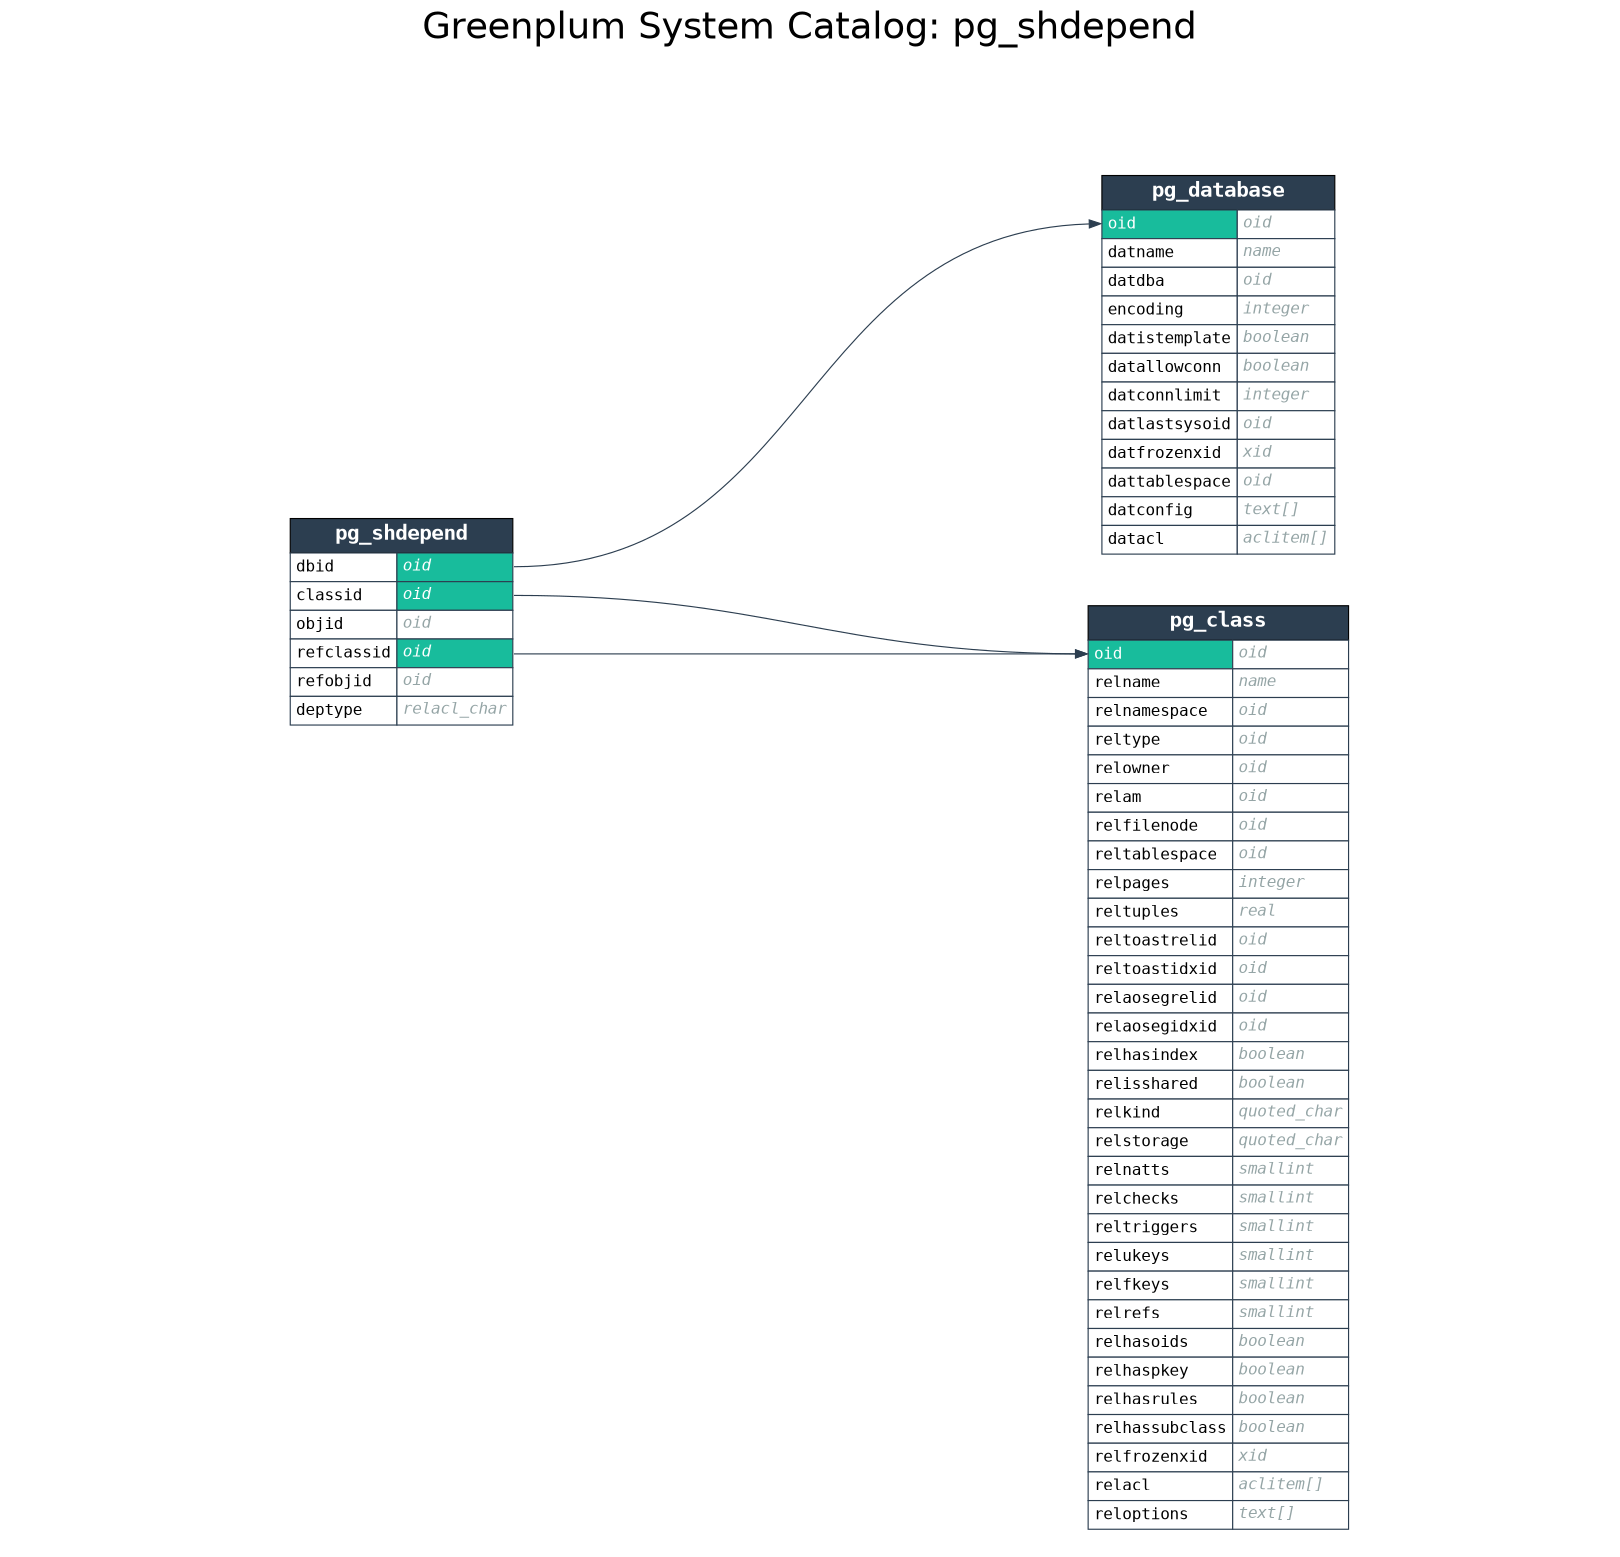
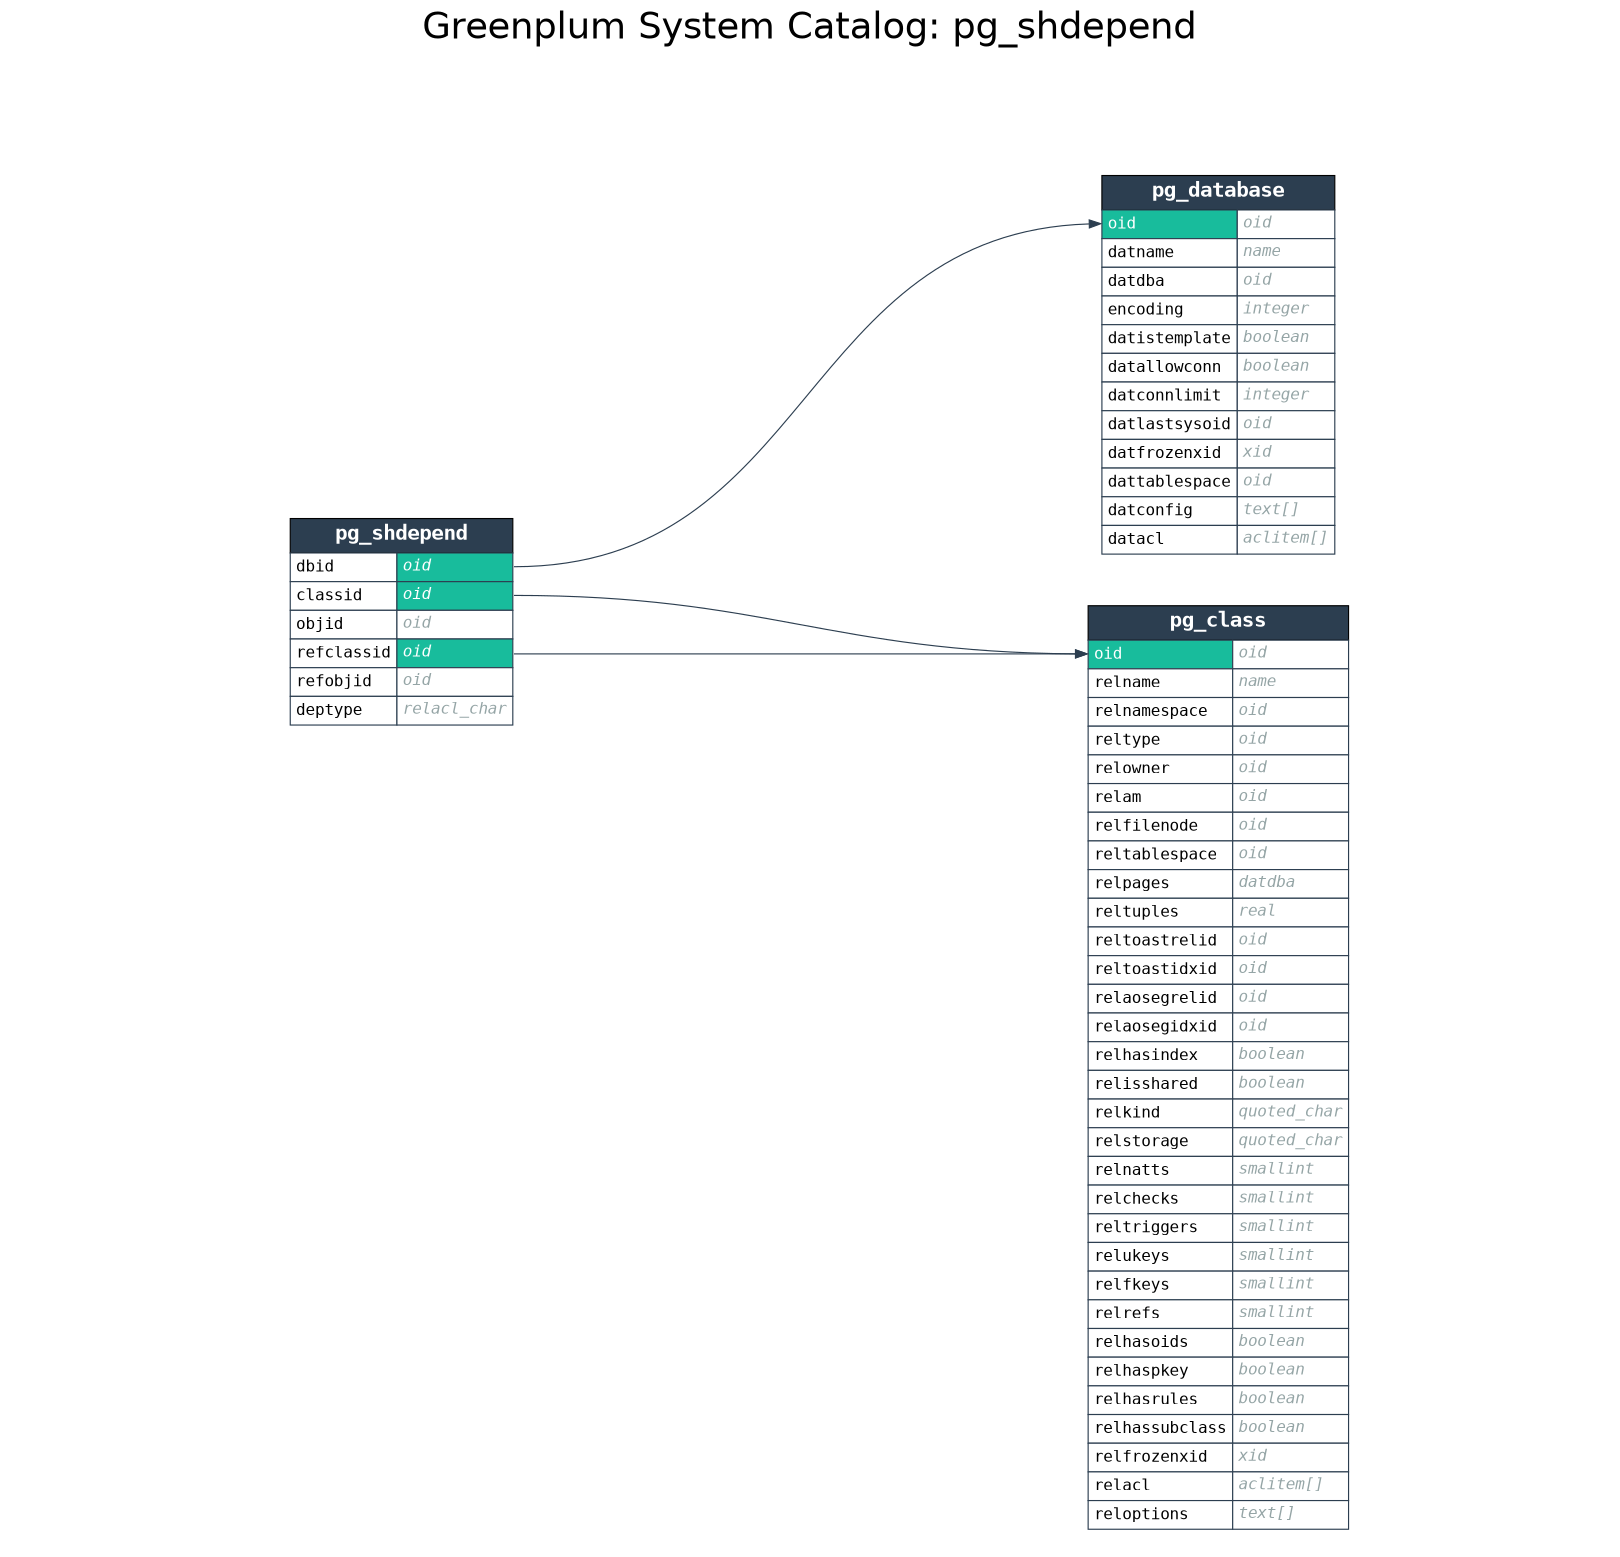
(1272, 882) -> (1267, 882)
